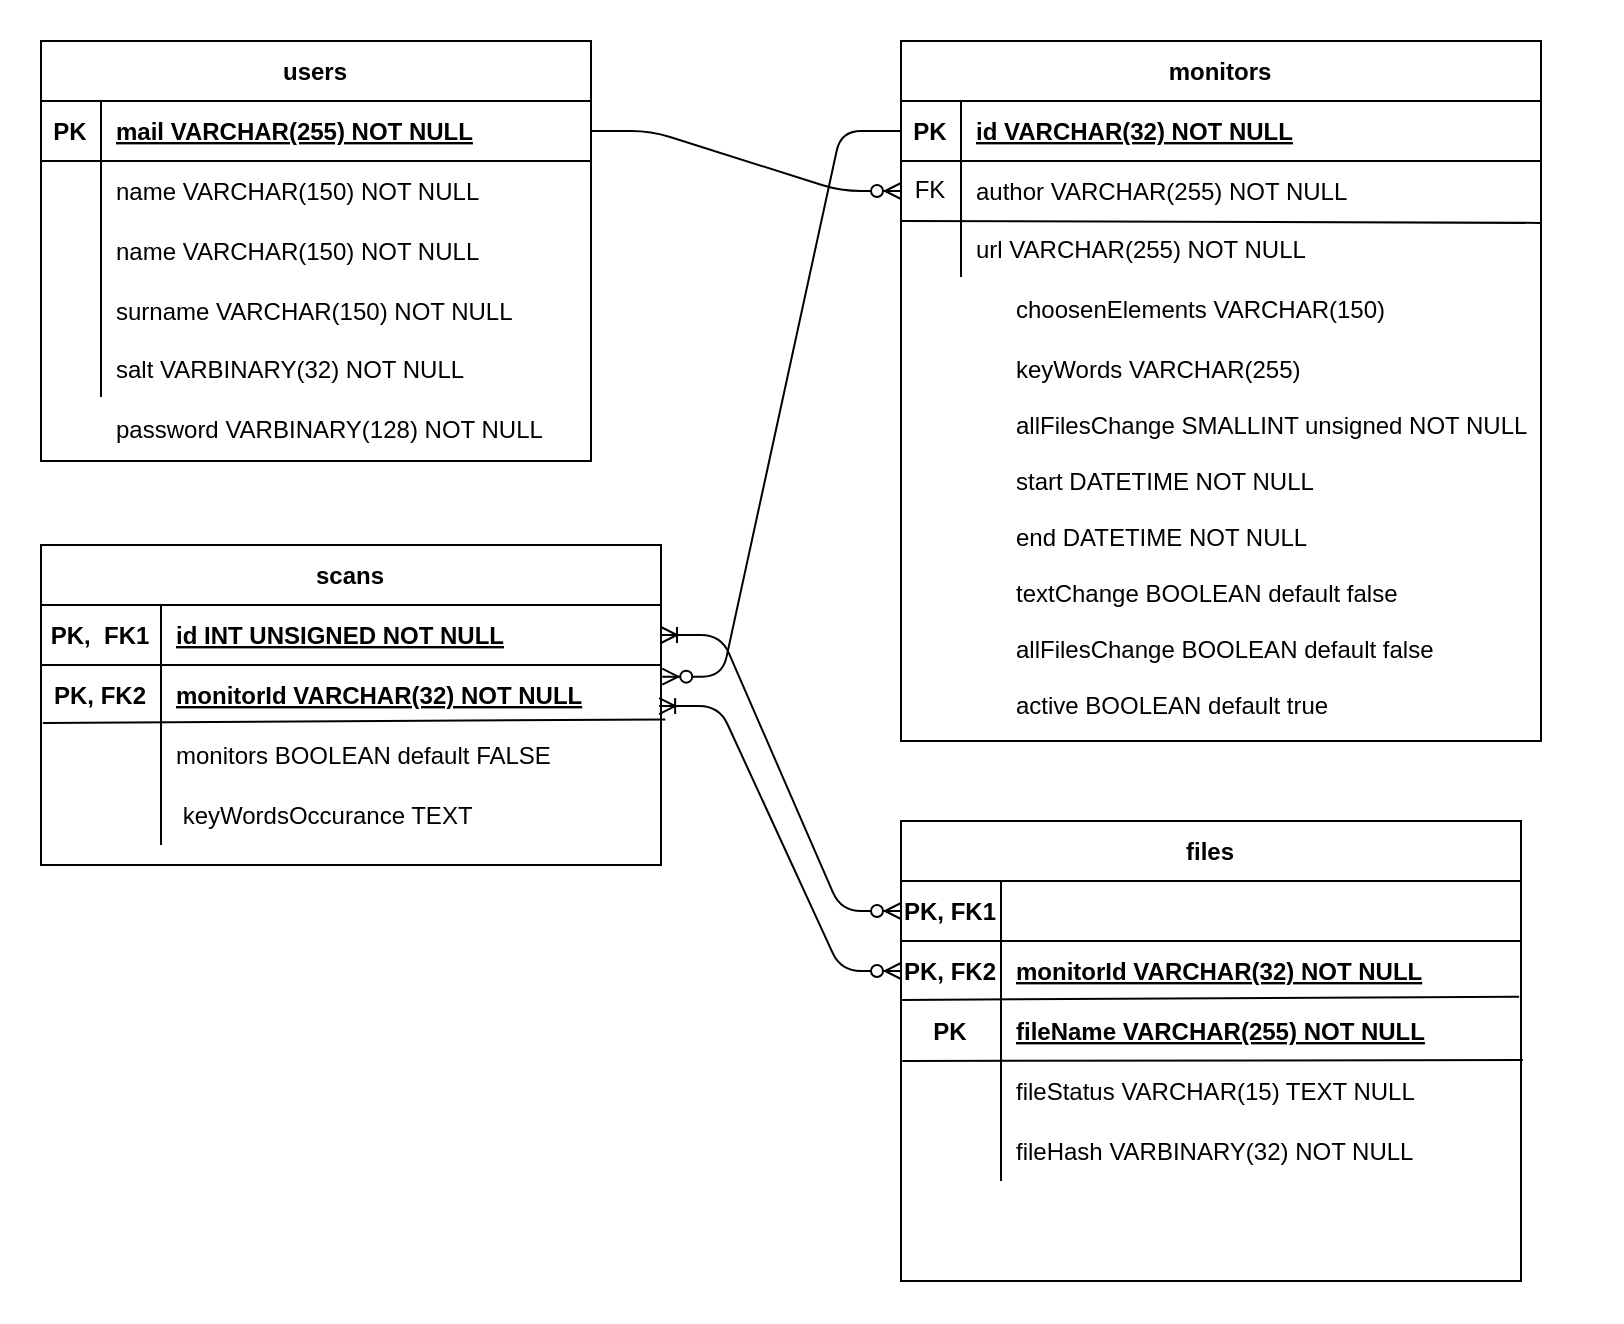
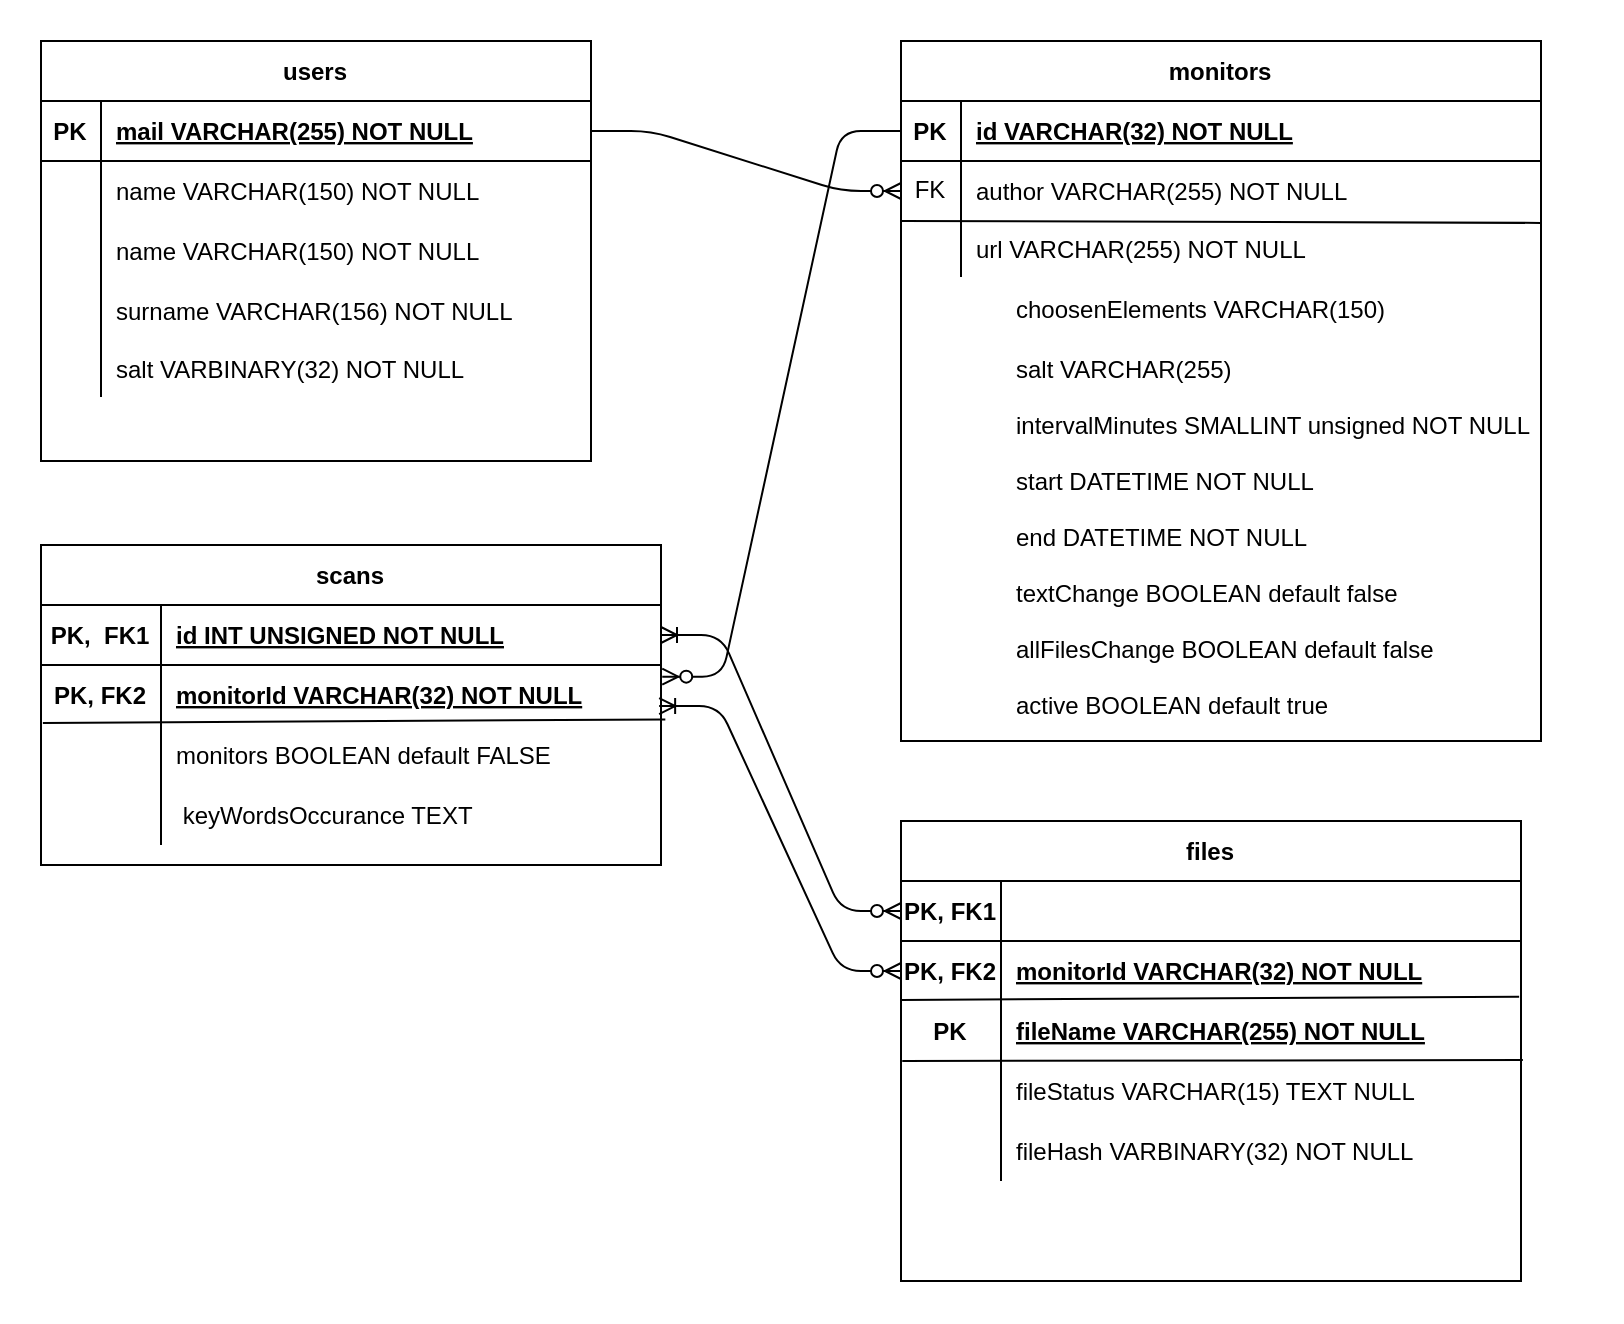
(302, 312) -> (302, 312)
(1154, 370) -> (1124, 370)
(1263, 426) -> (1273, 426)
(346, 429) -> none
